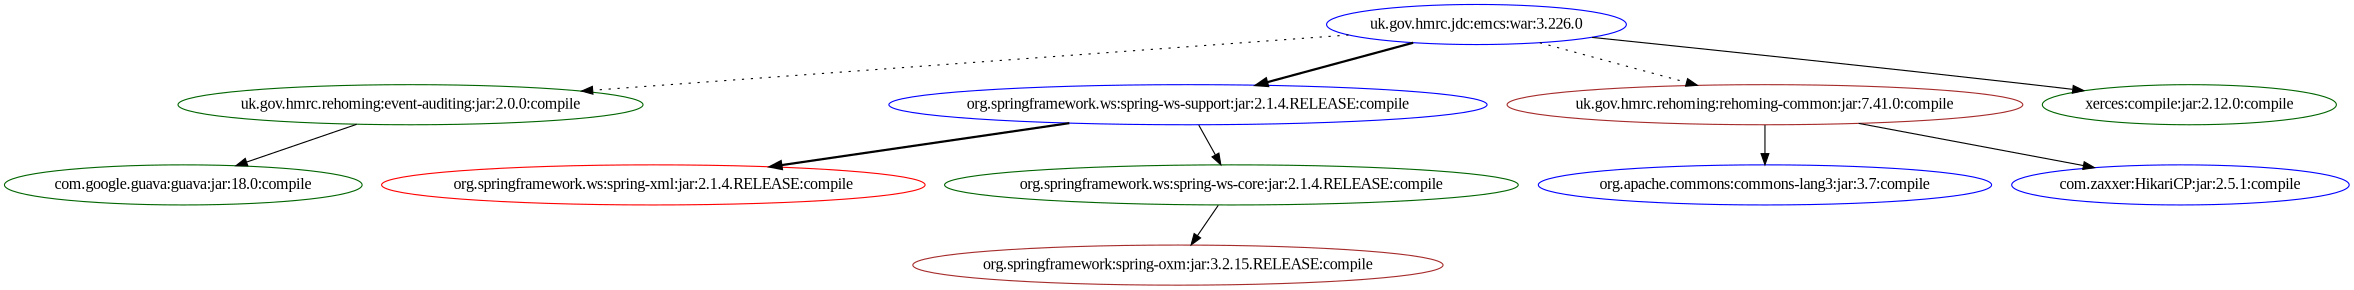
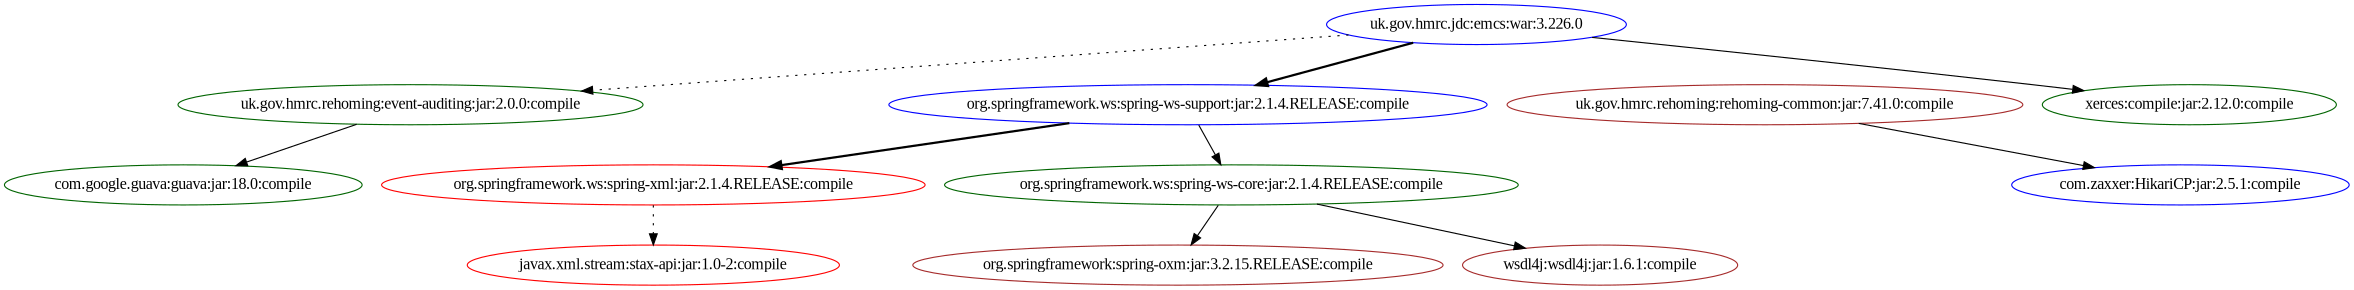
(1613, 63) -> none
(1765, 185) -> none
none -> (653, 265)
none -> (1600, 265)
